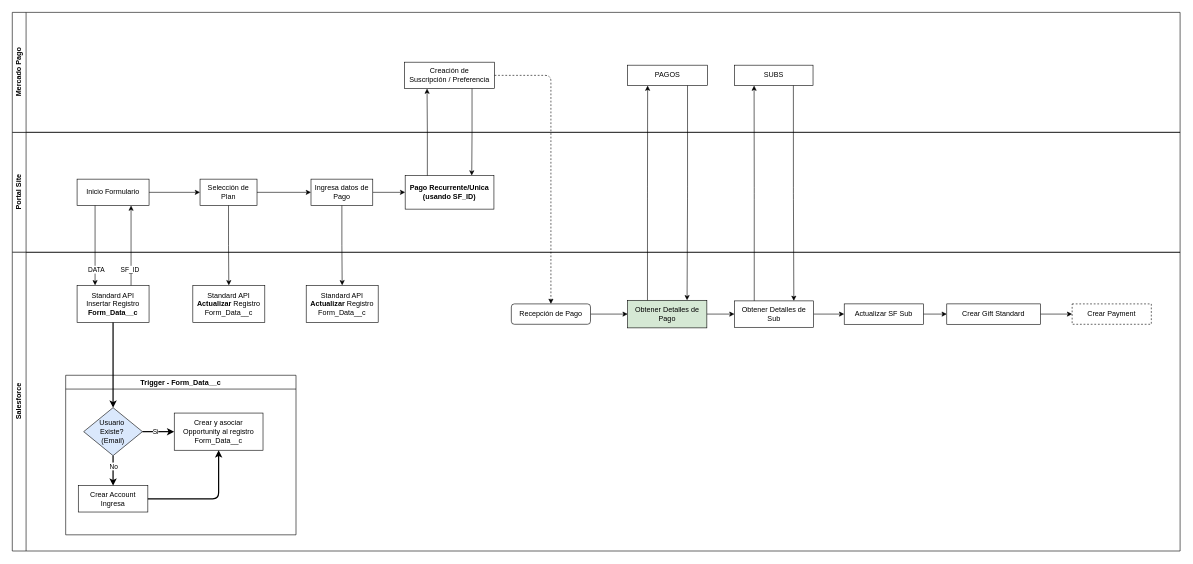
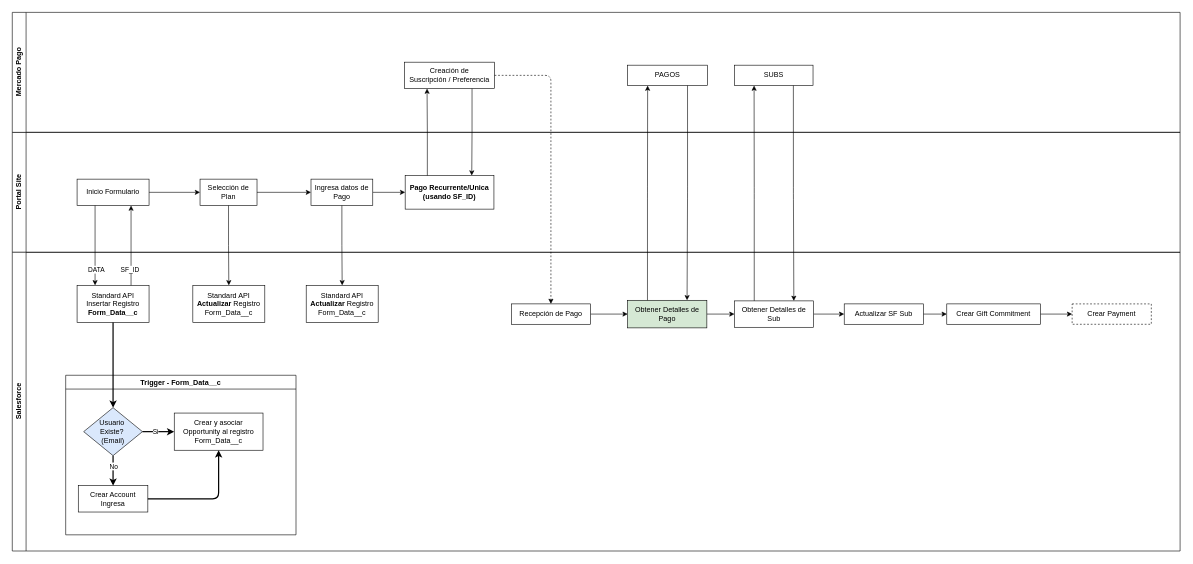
(551, 314) -> (551, 314)
(994, 314) -> (994, 314)
